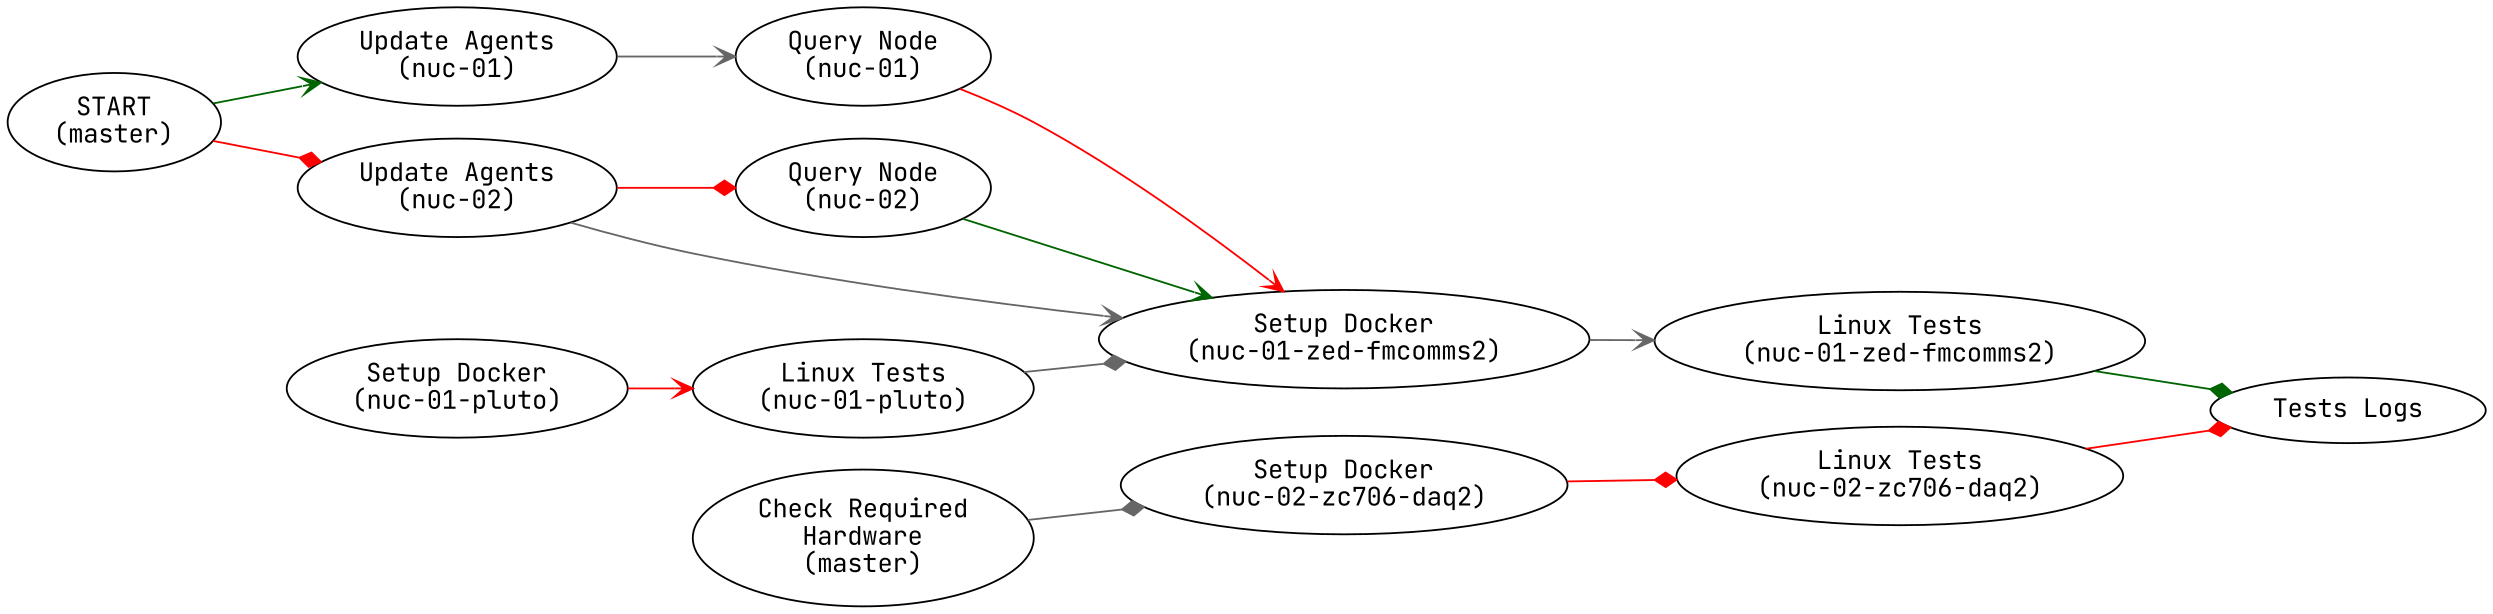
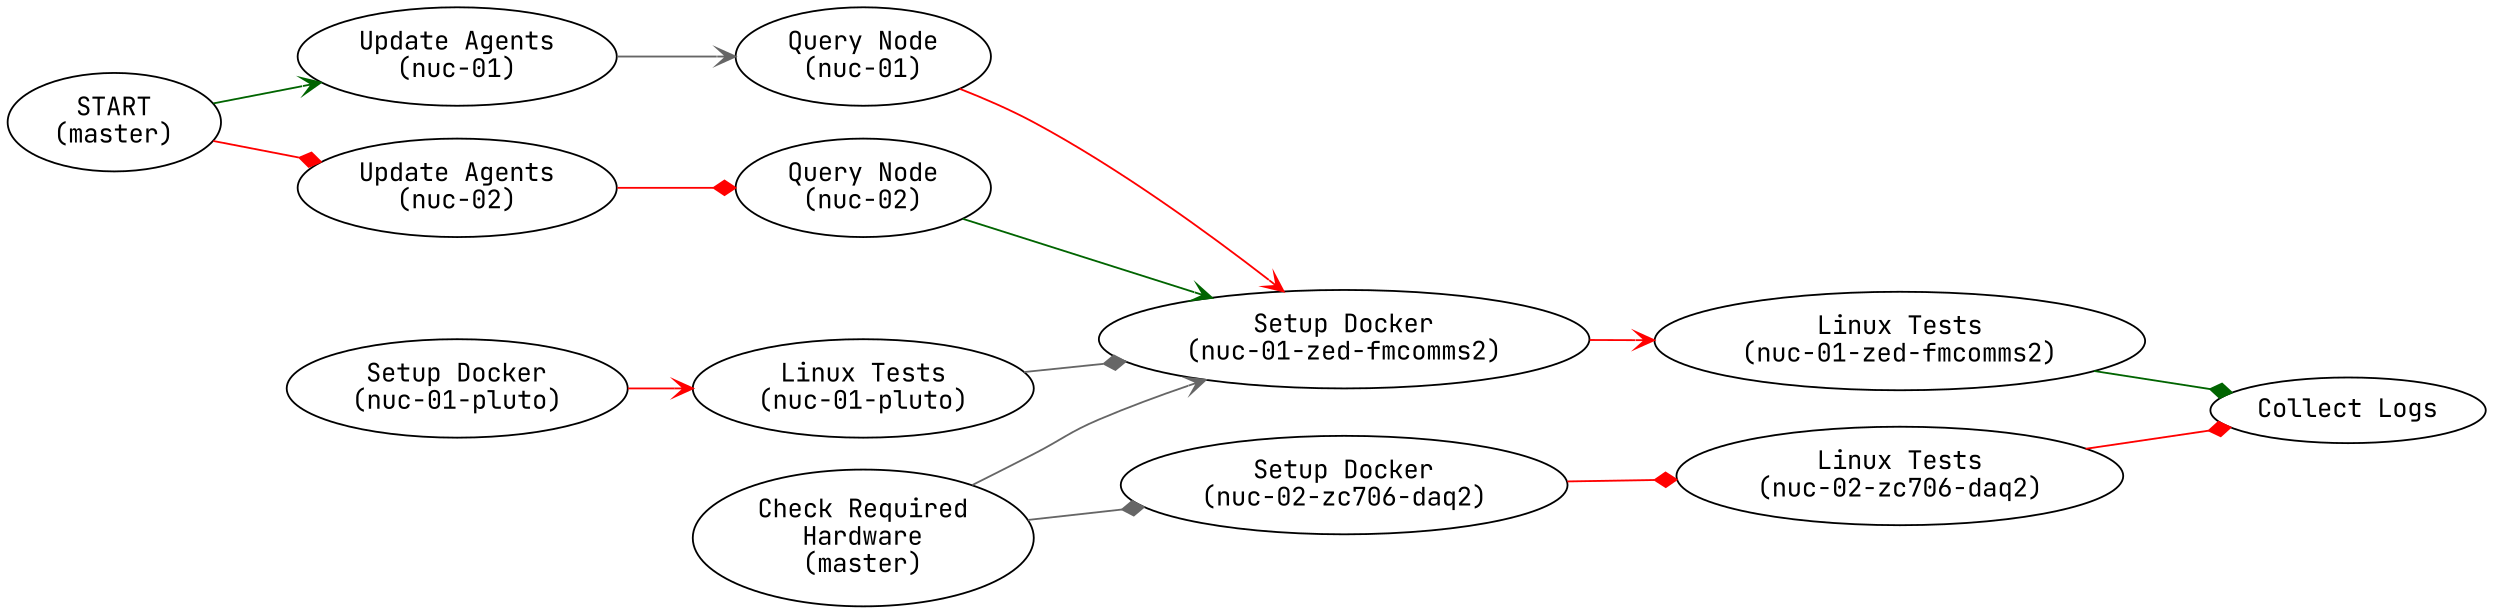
(835, 279) -> (1078, 430)
(1613, 340) -> (1613, 340)
(2348, 410) -> (2348, 410)
